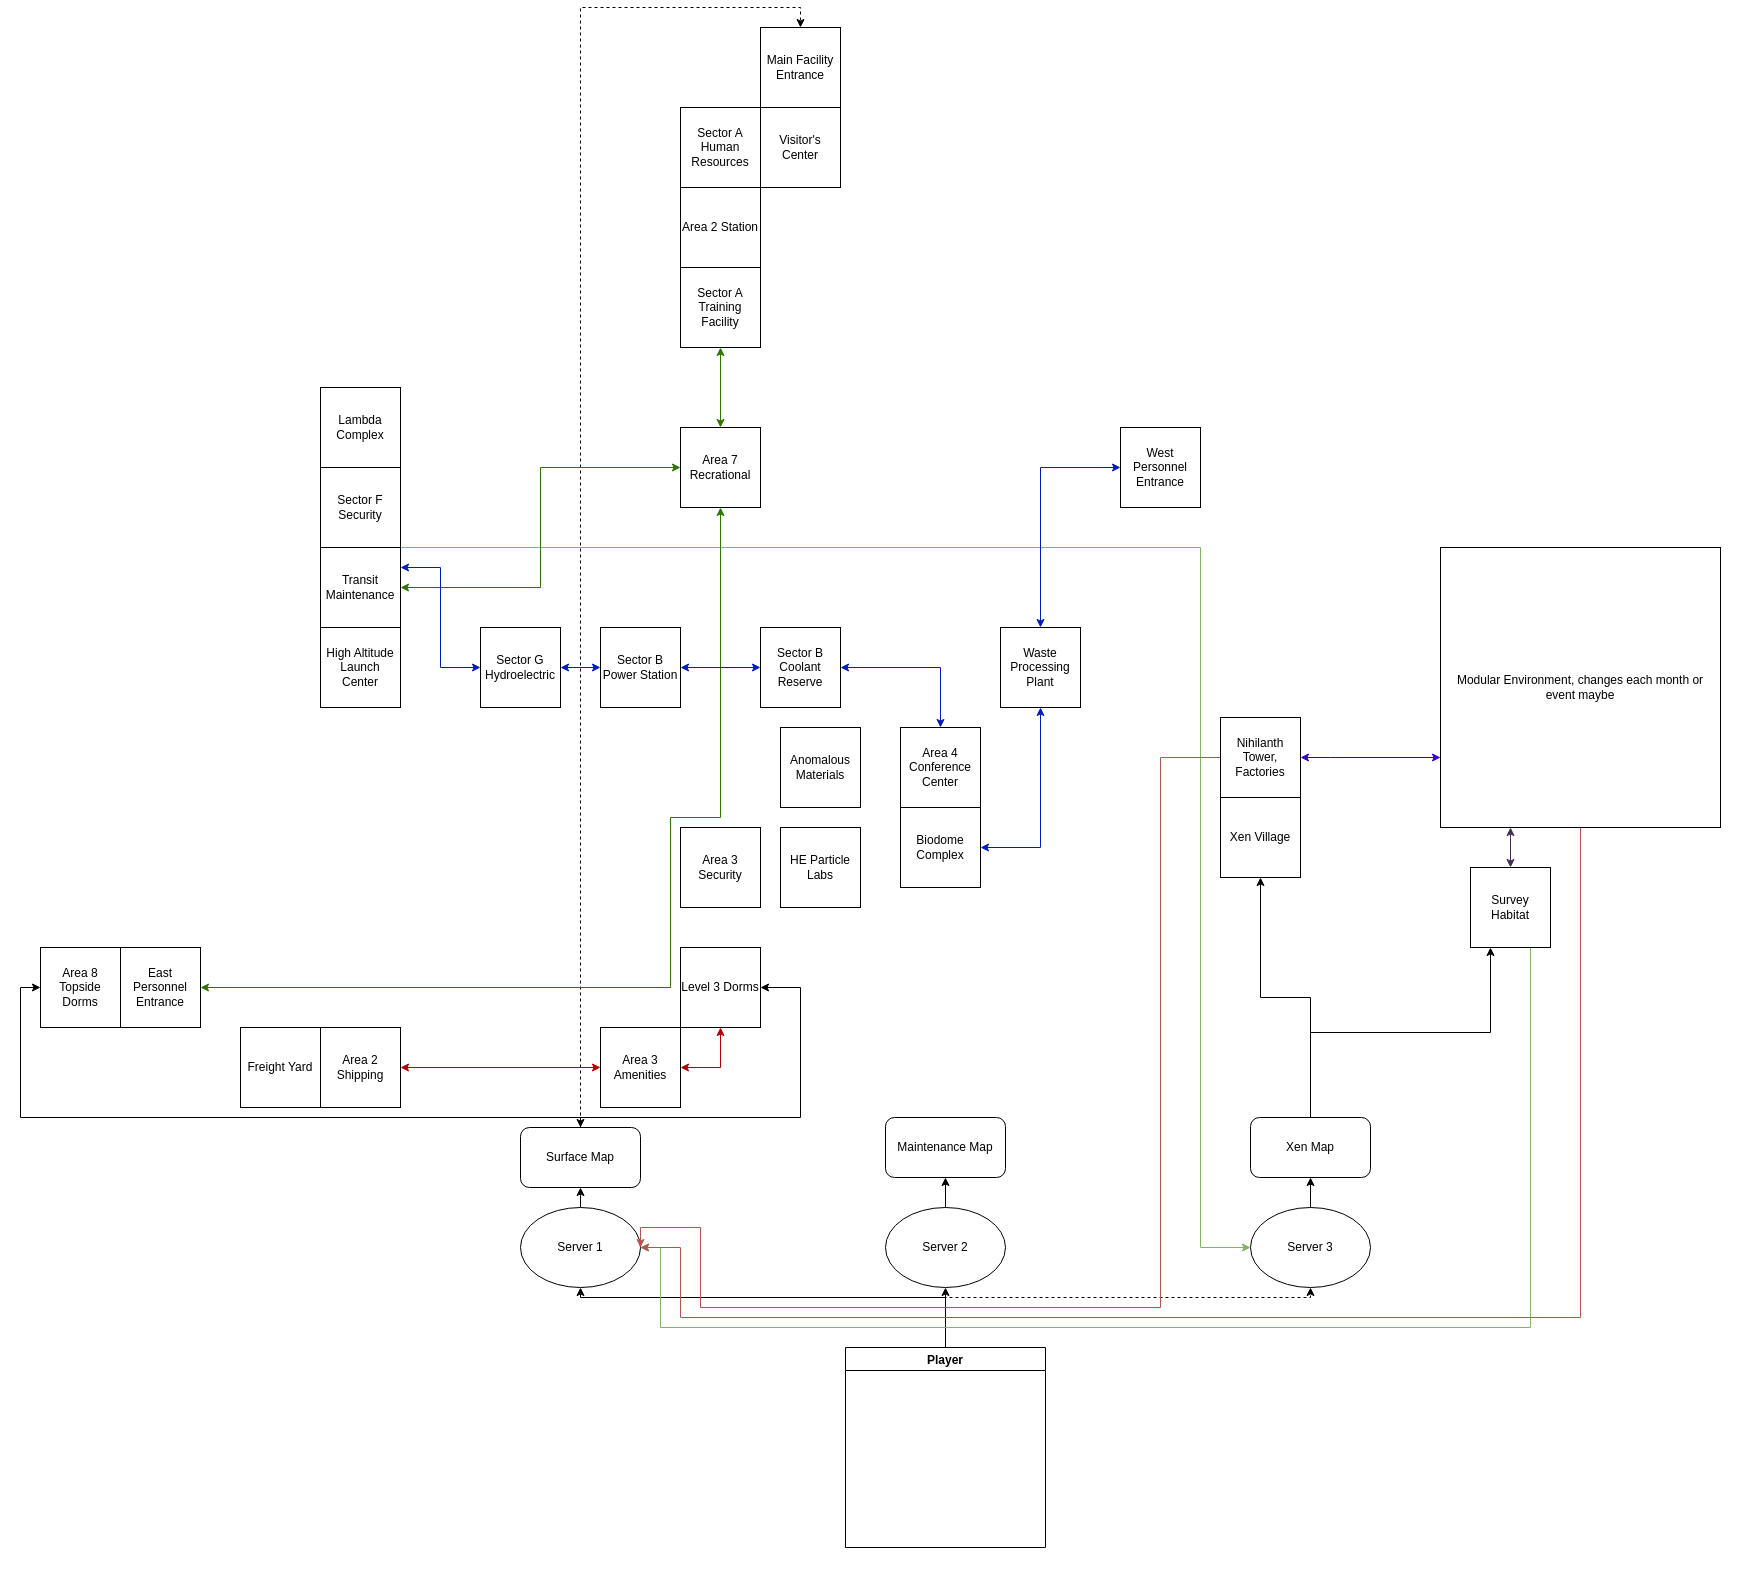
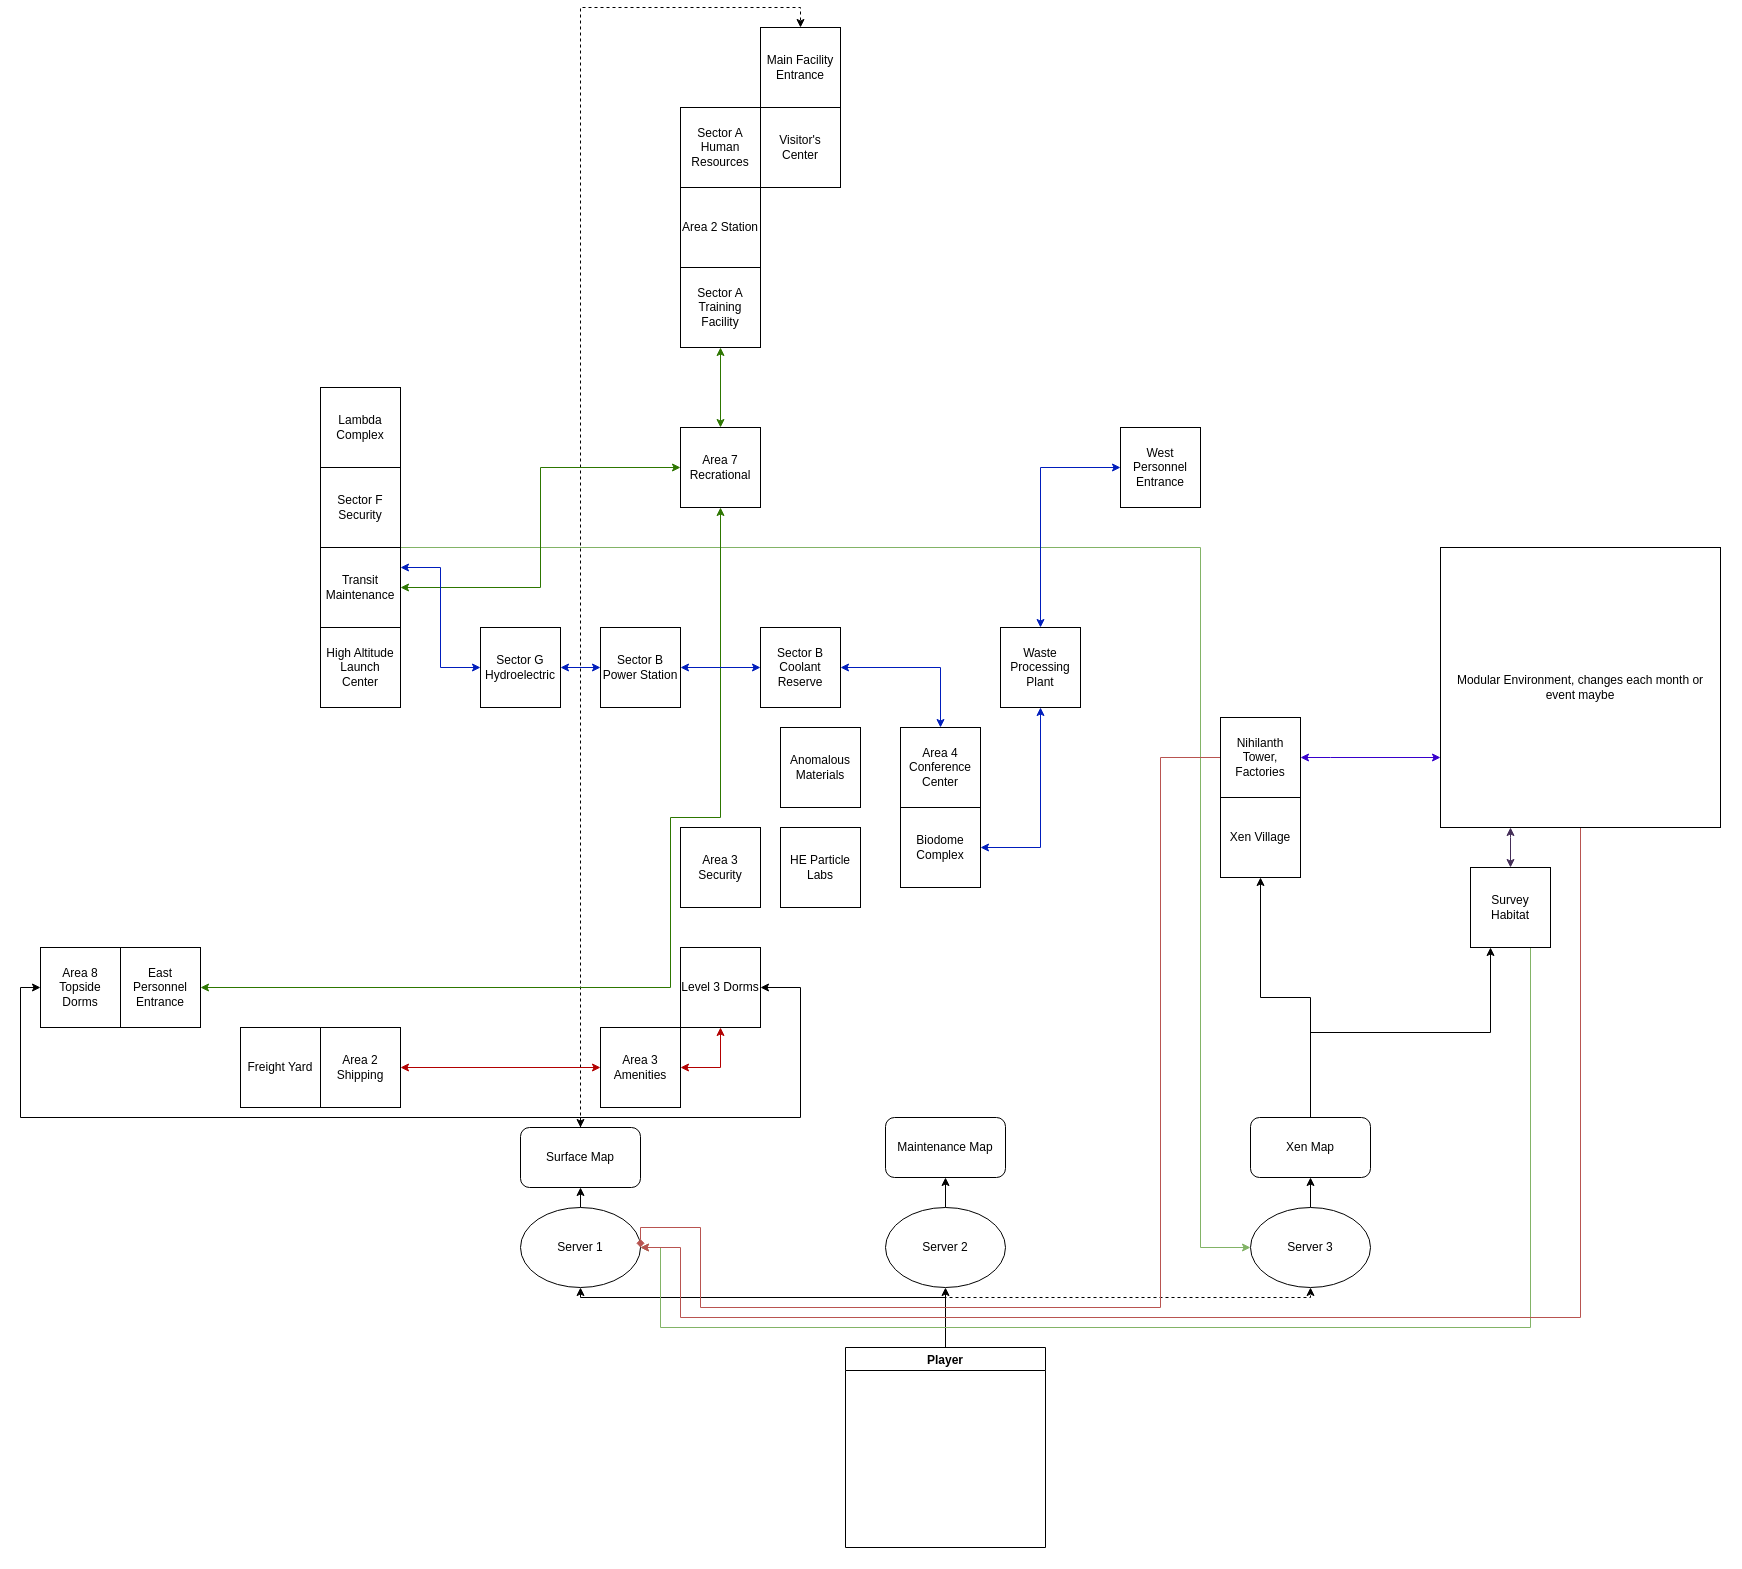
(641, 1239) -> (641, 1239)
